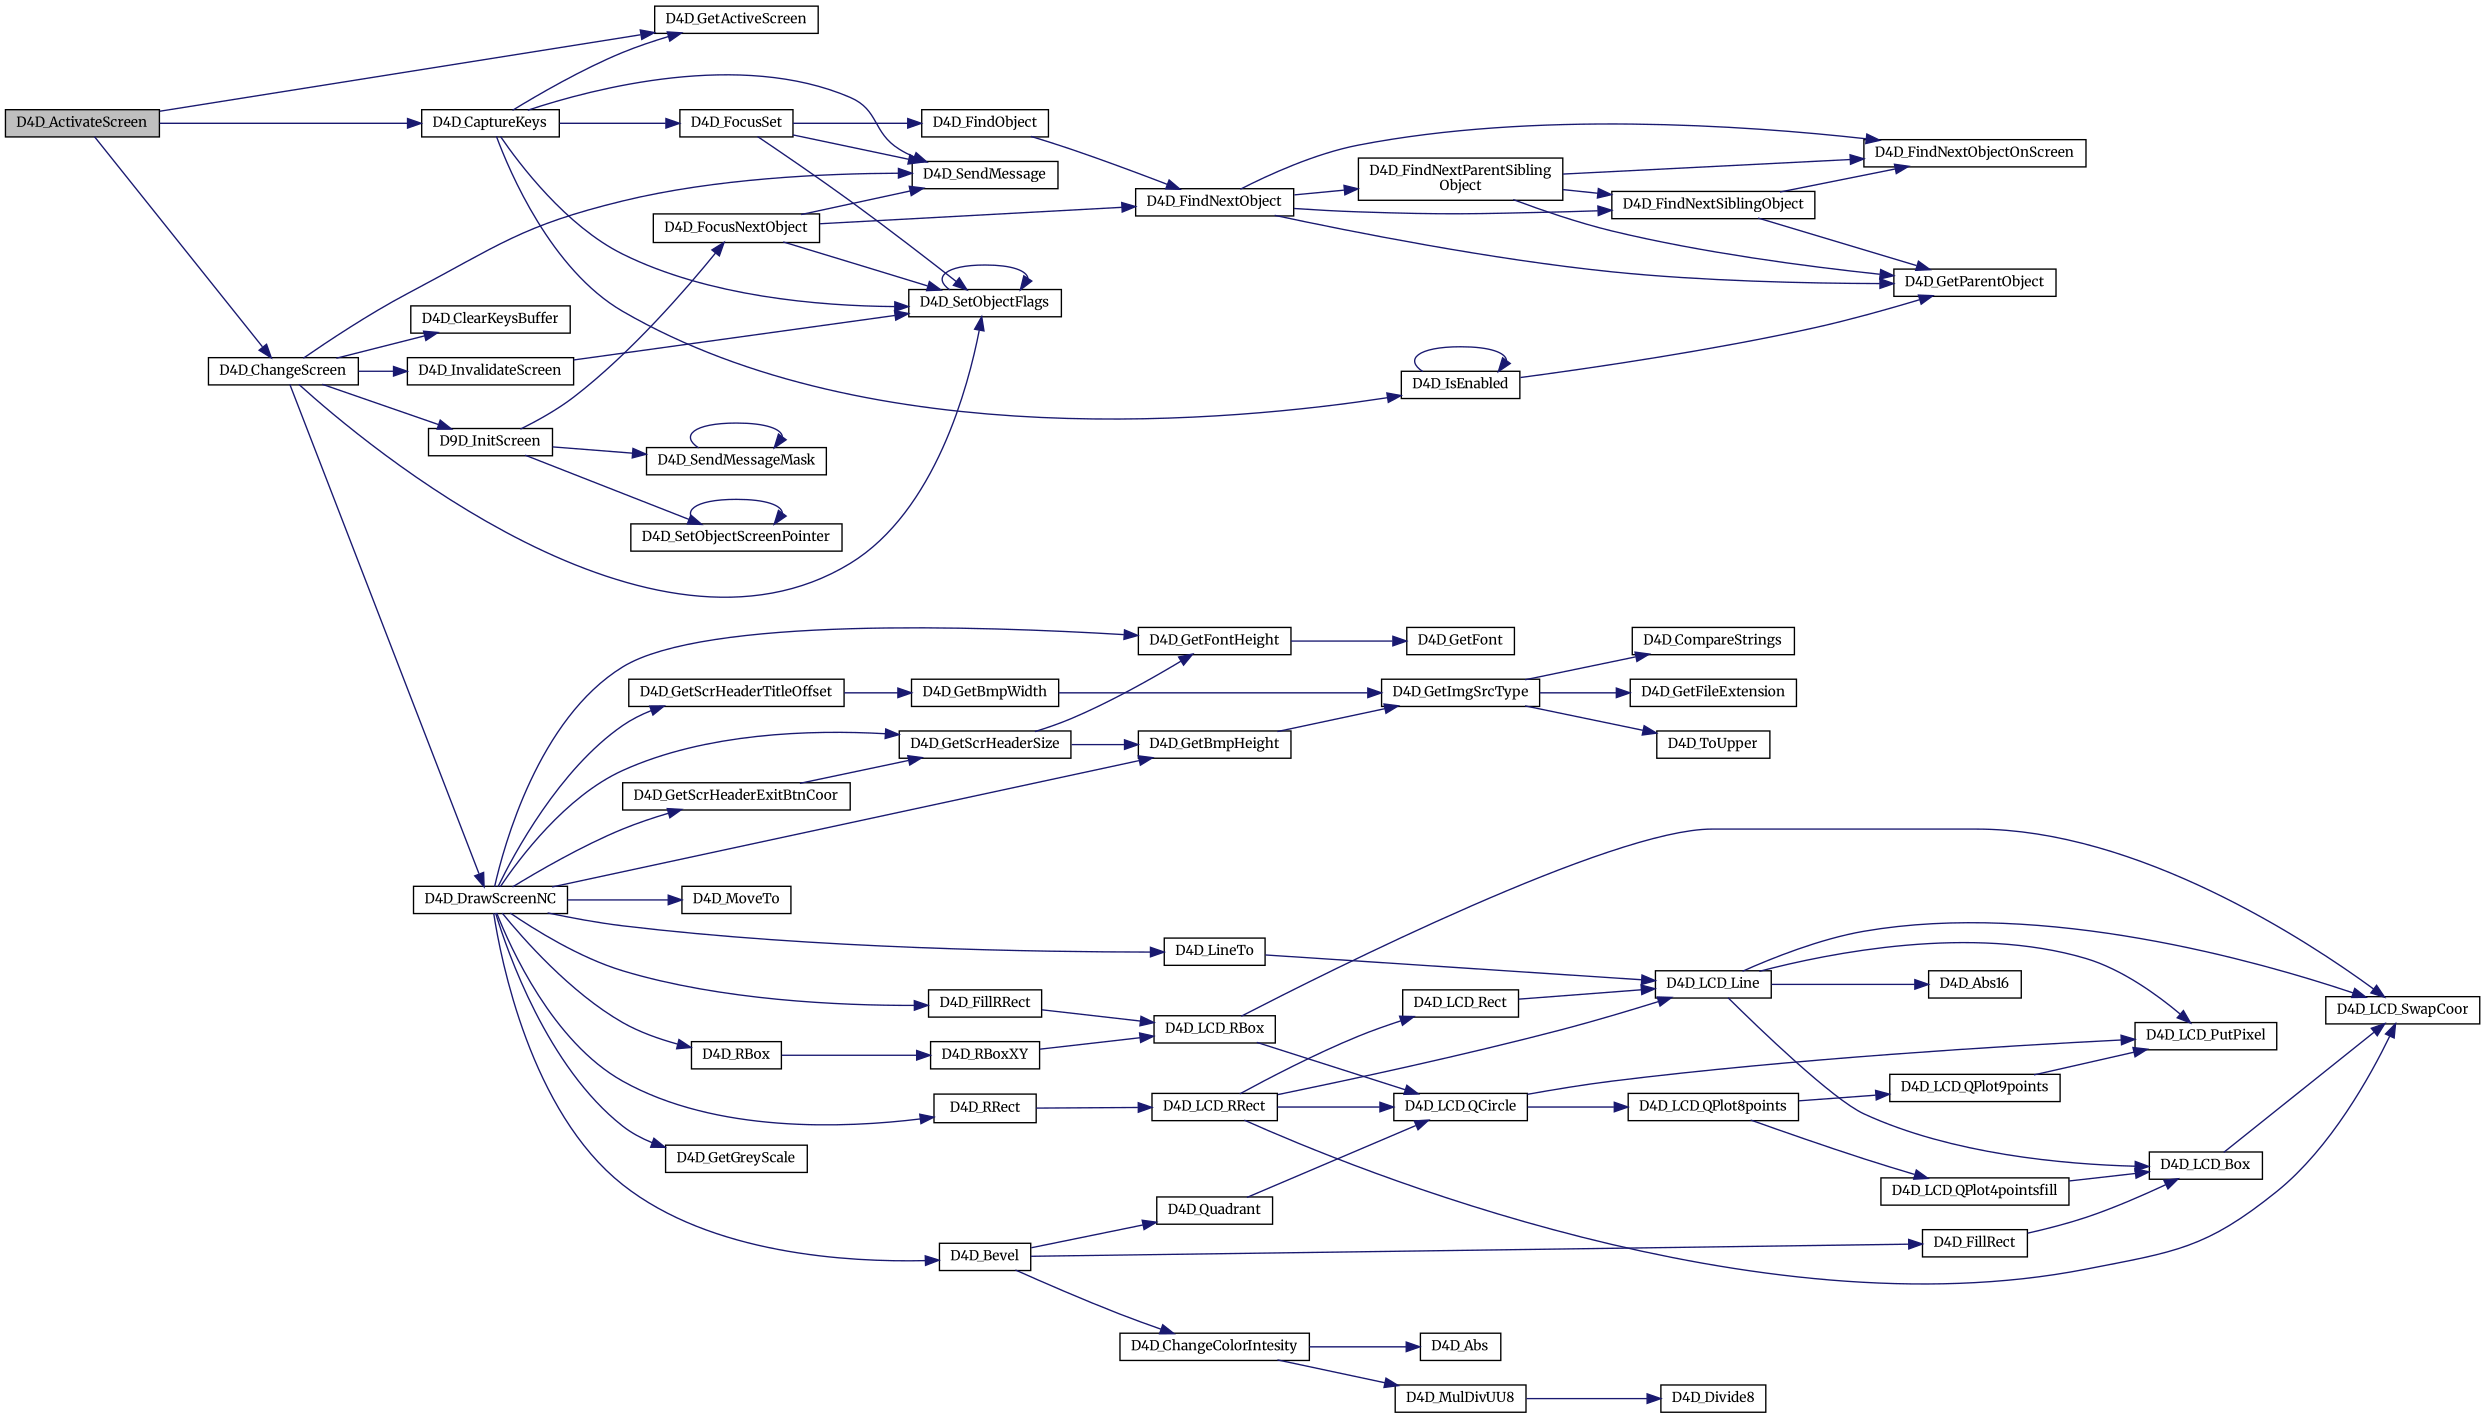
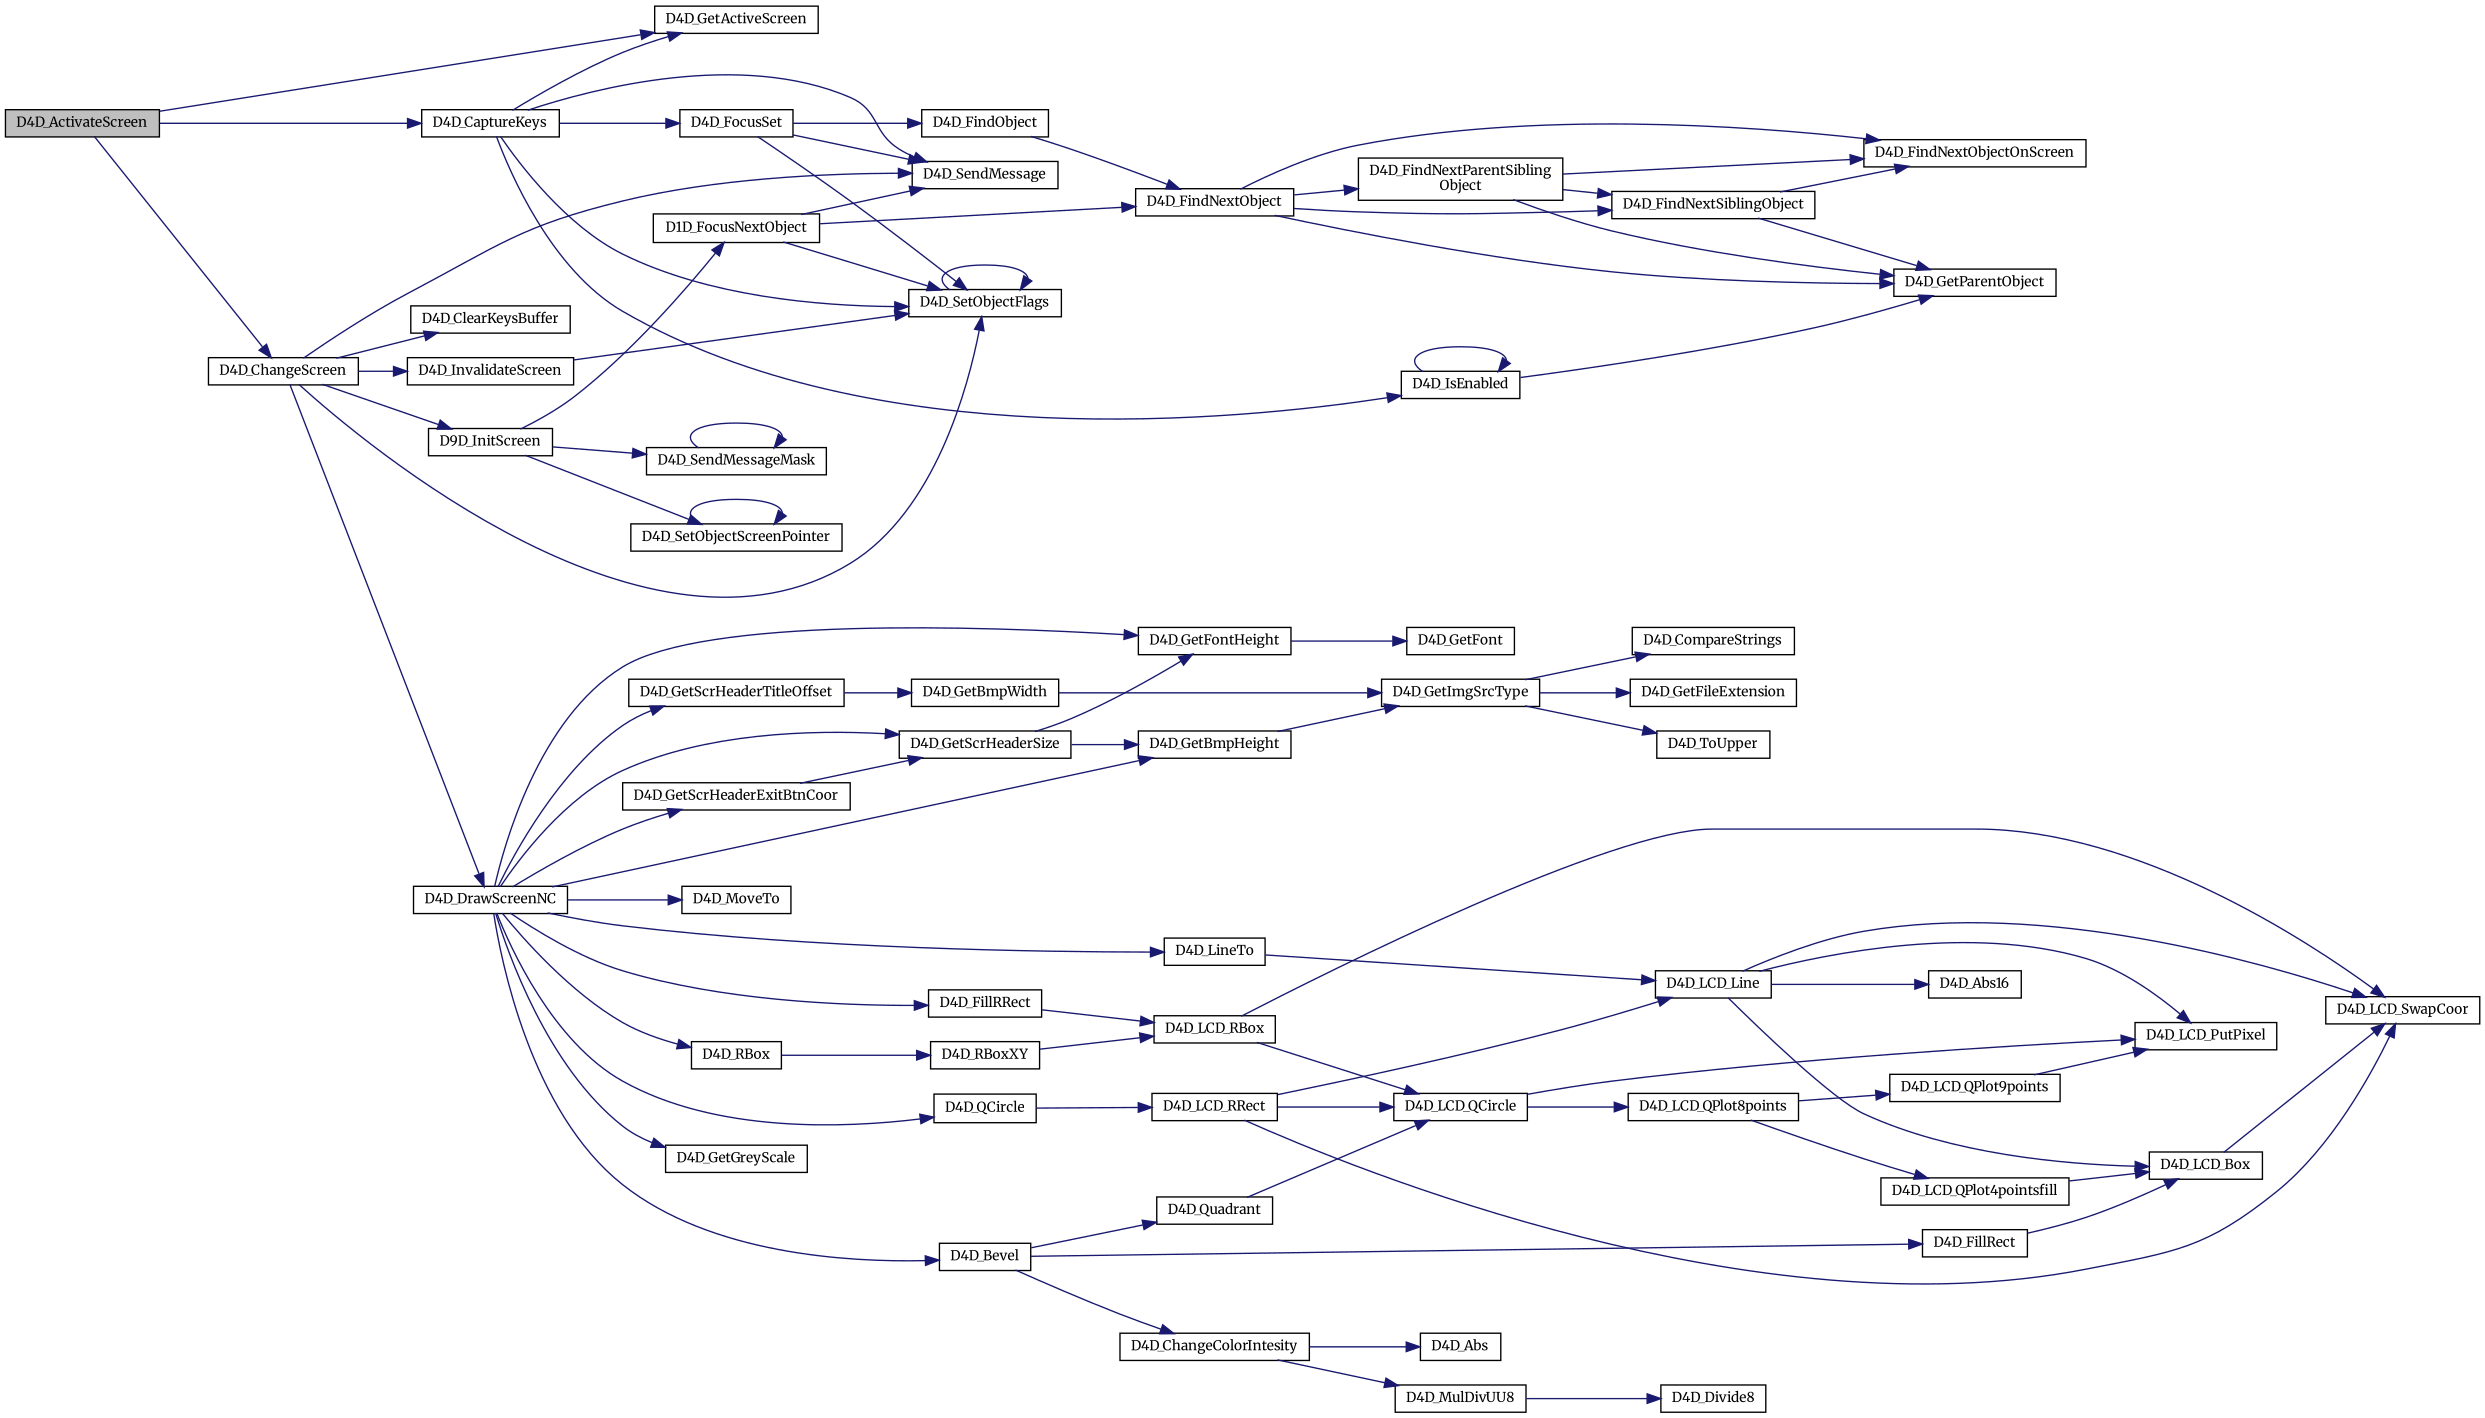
(736, 228) -> (736, 228)
(1461, 1003) -> none
(985, 1108) -> (985, 1108)
